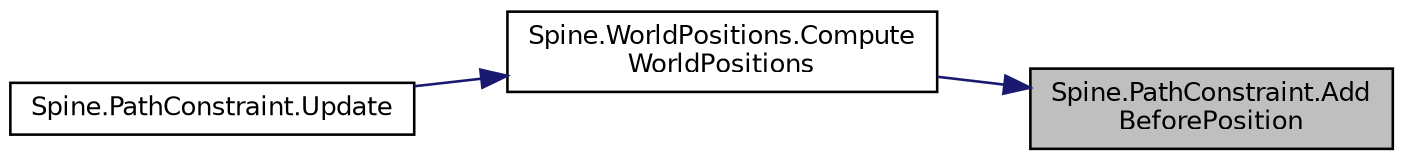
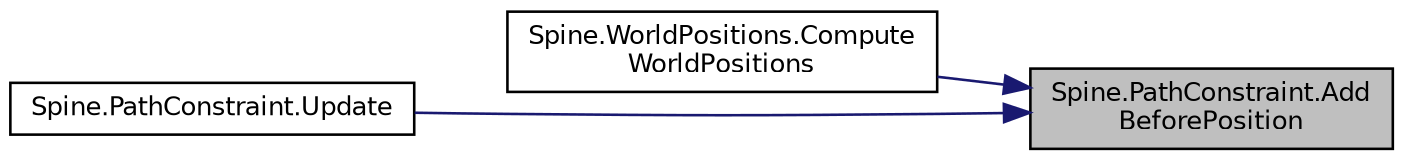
(448, 82) -> (709, 115)
